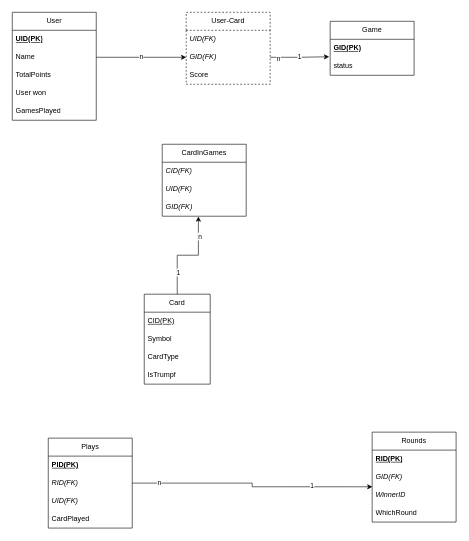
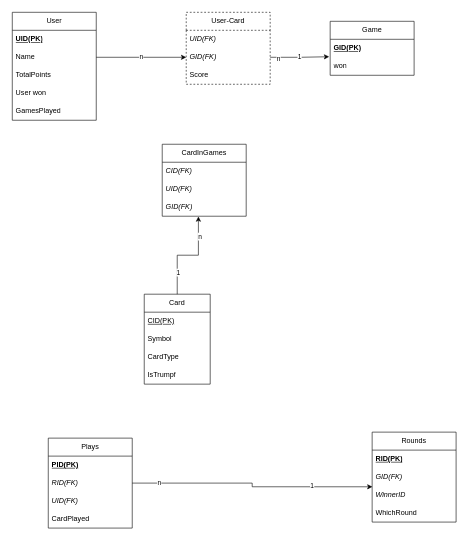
(346, 66) -> (340, 66)
